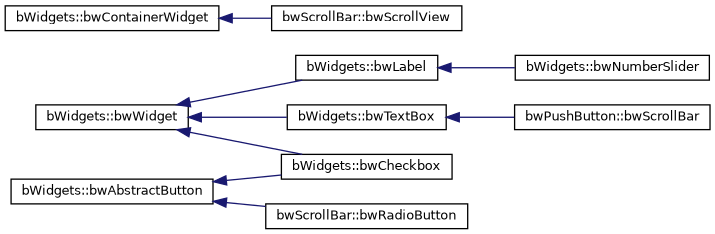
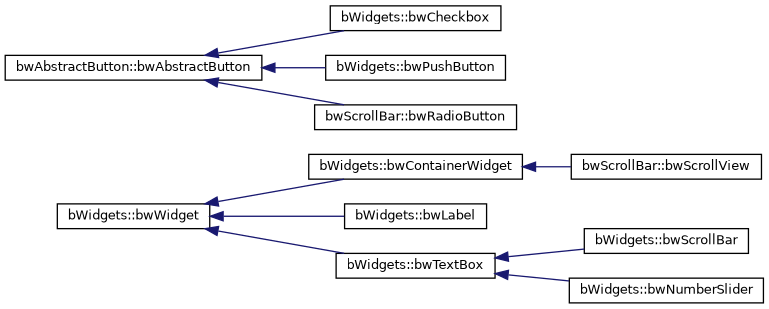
none -> (416, 68)
(483, 68) -> (539, 278)
(612, 117) -> (666, 241)
(246, 143) -> (281, 190)
(112, 192) -> (134, 68)
